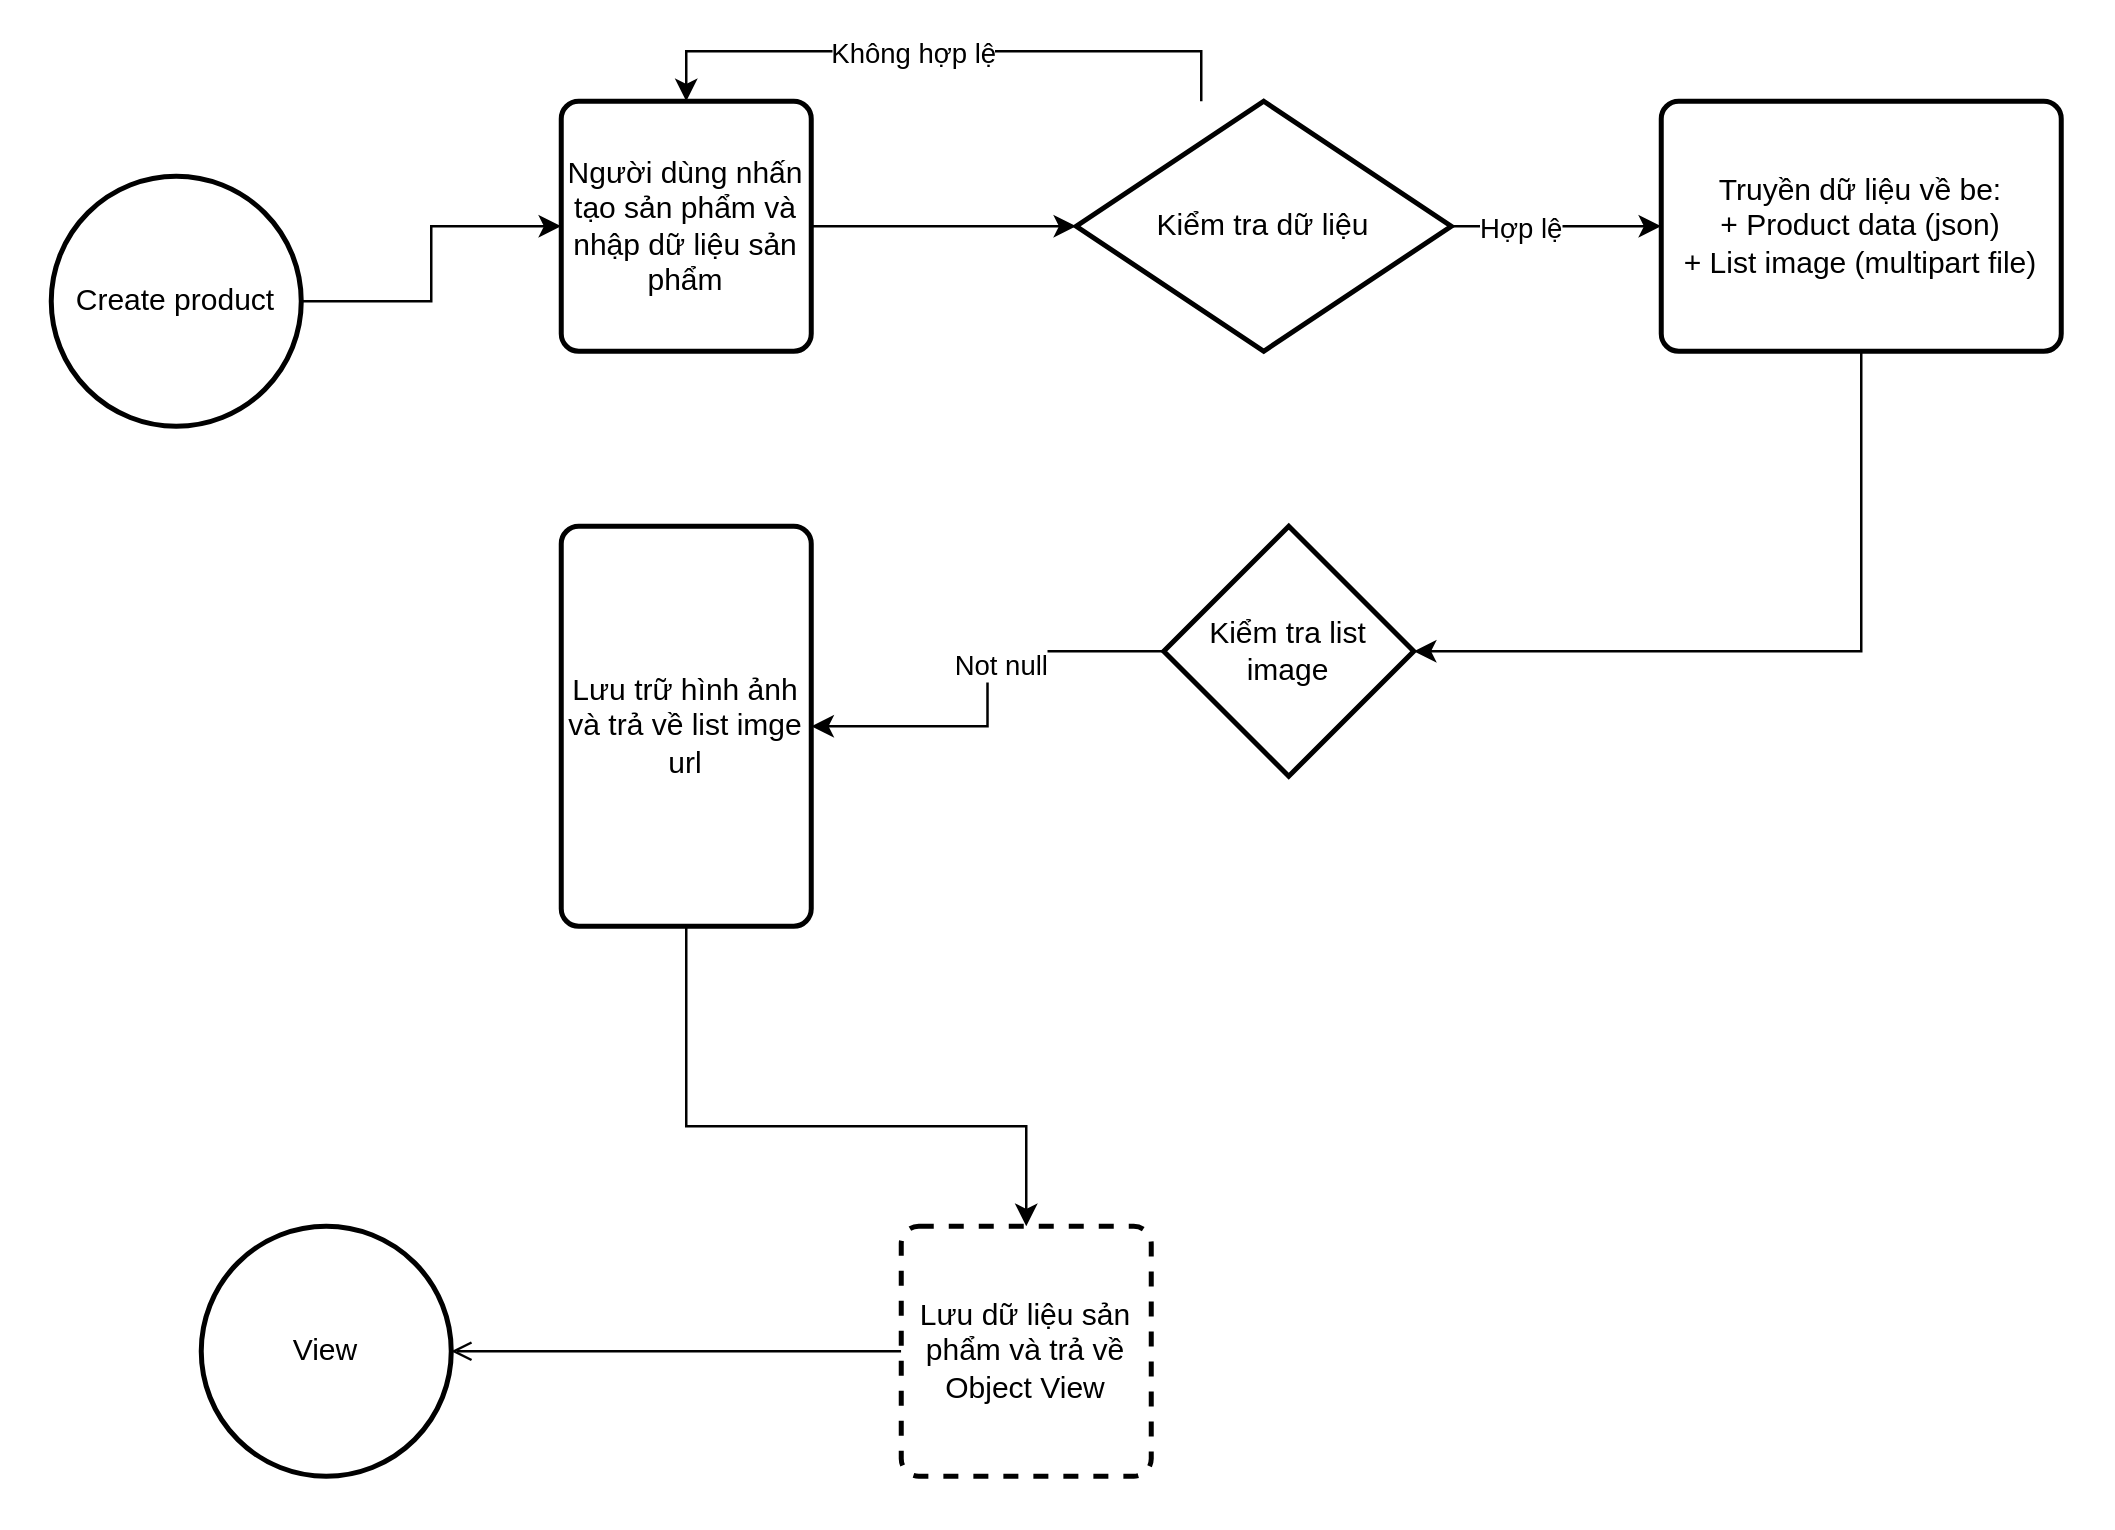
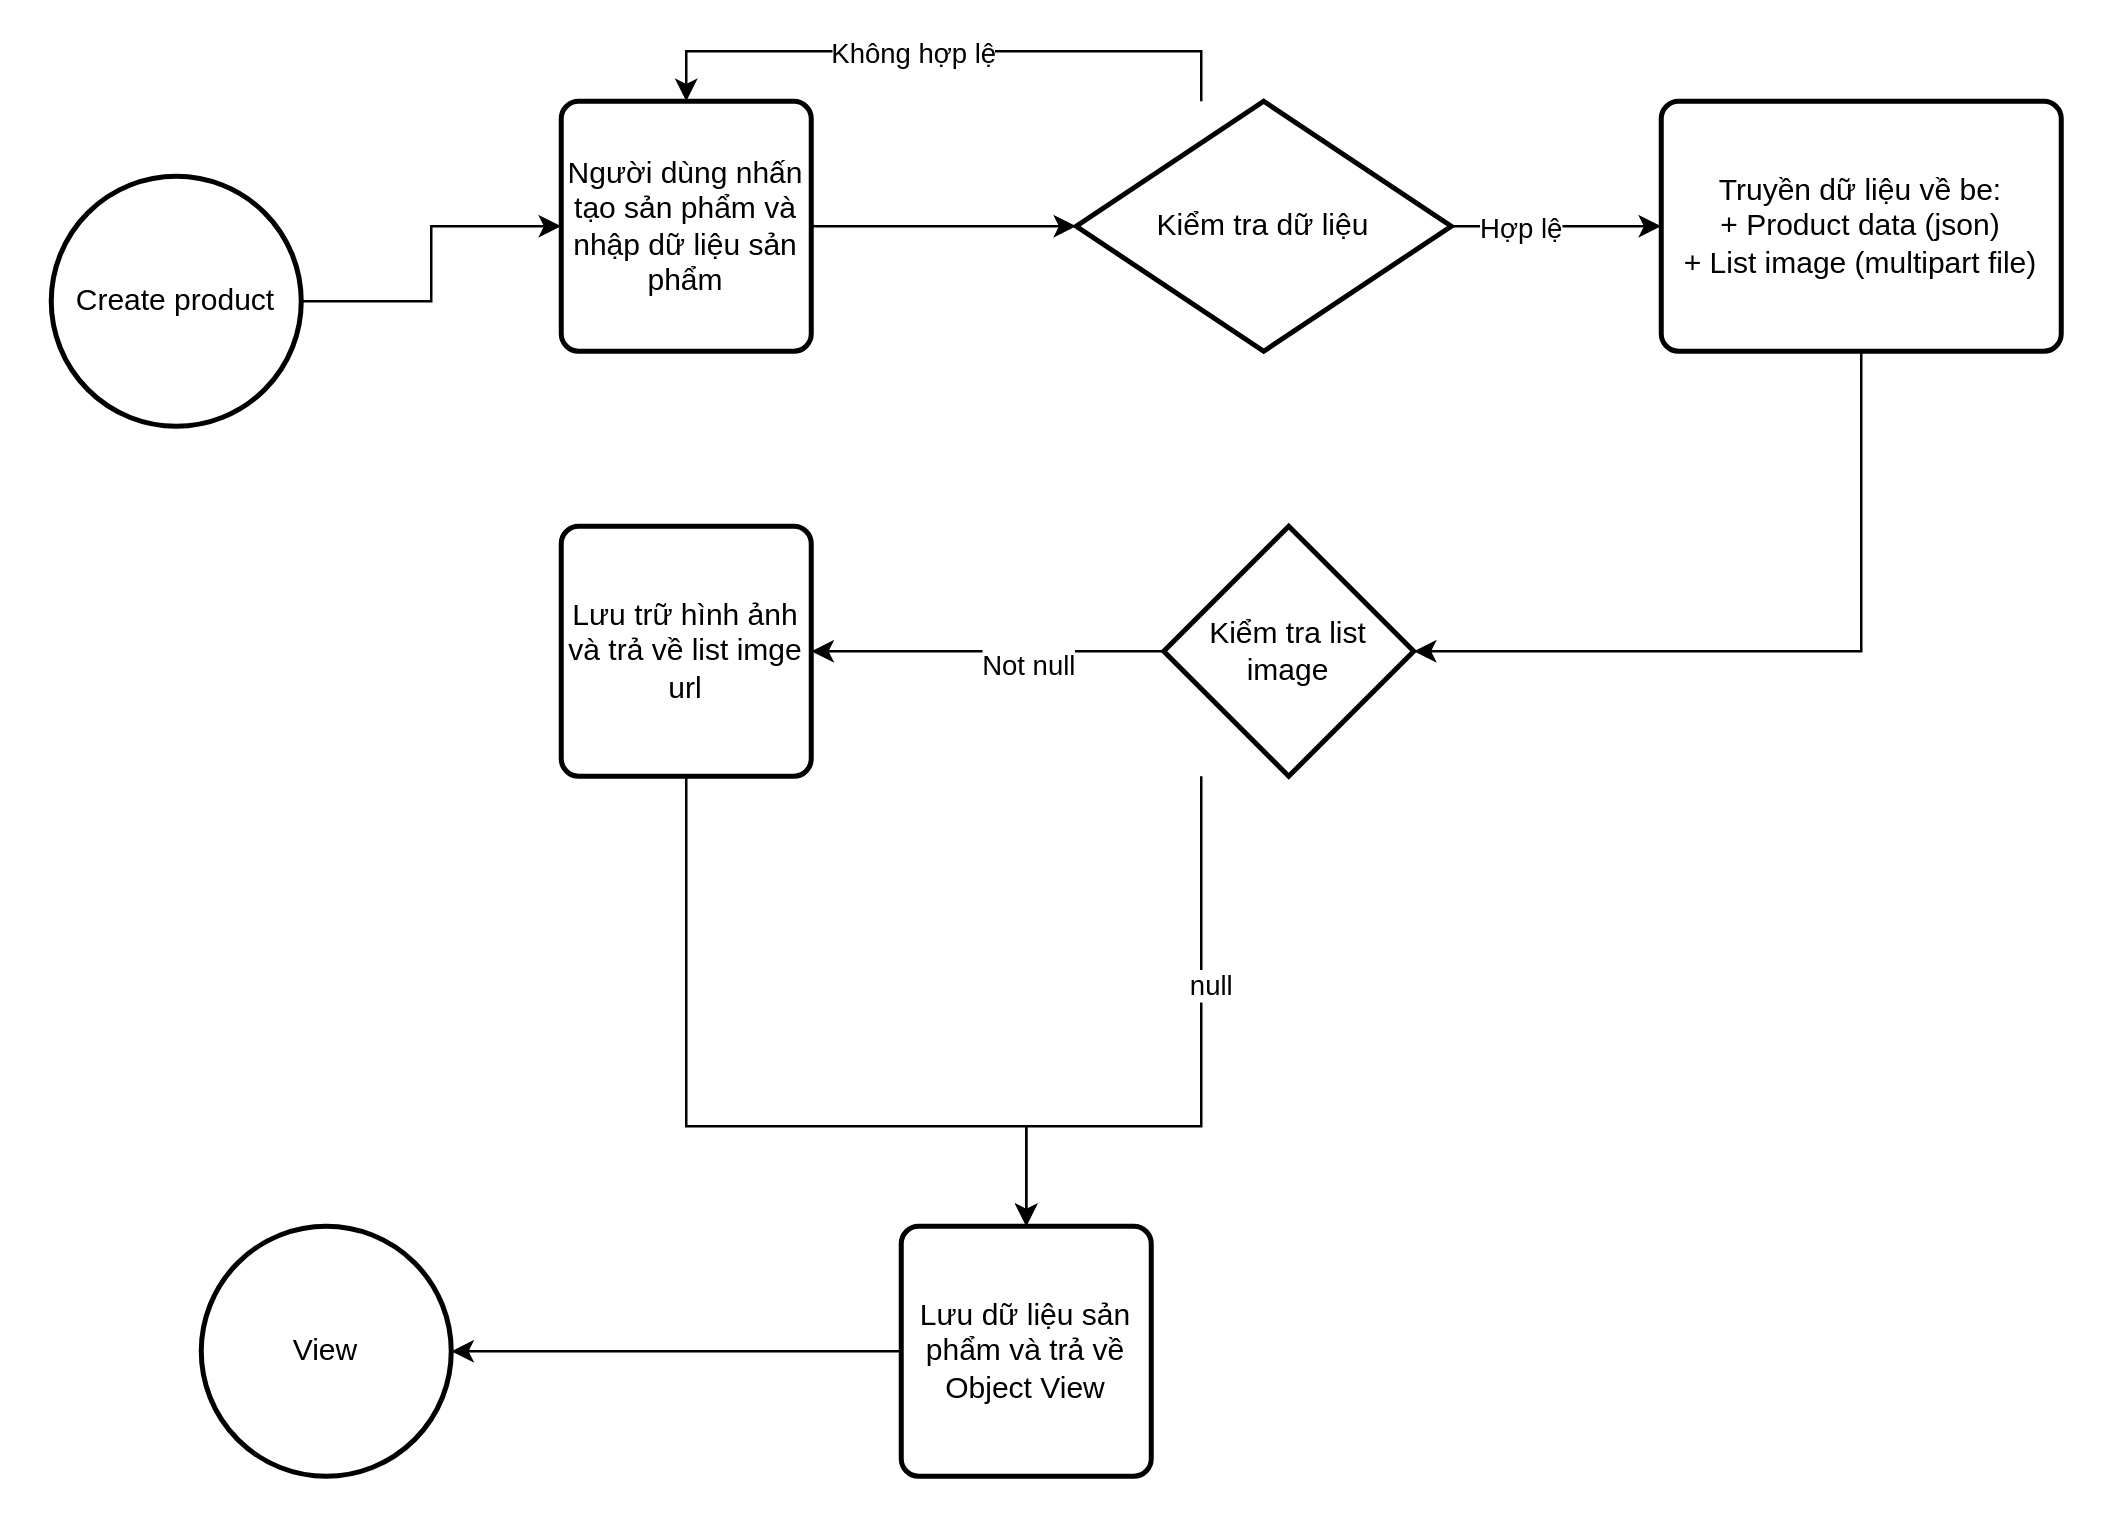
(686, 726) -> (686, 651)
none -> (1201, 1036)
(465, 1351) -> (469, 1351)
(1026, 1351) -> (1026, 1351)
